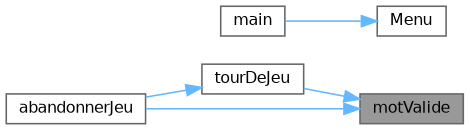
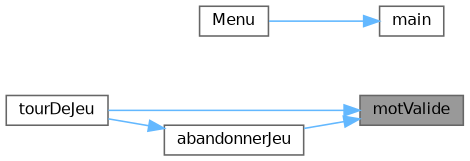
(323, 21) -> (316, 21)
(166, 94) -> (129, 122)
